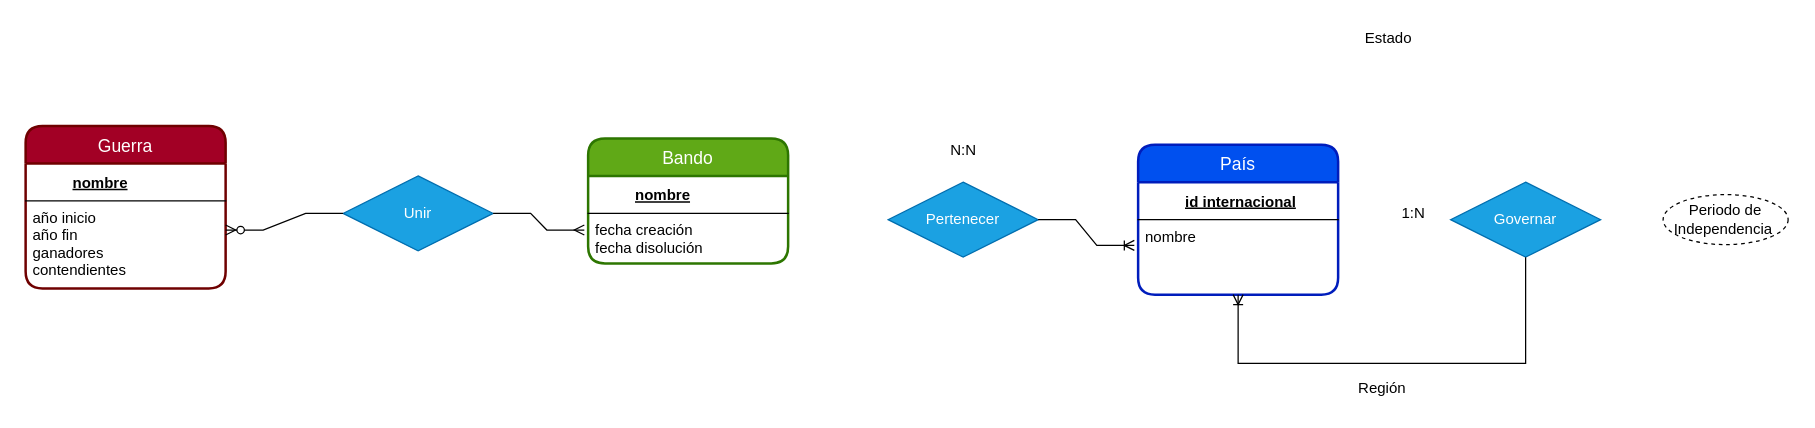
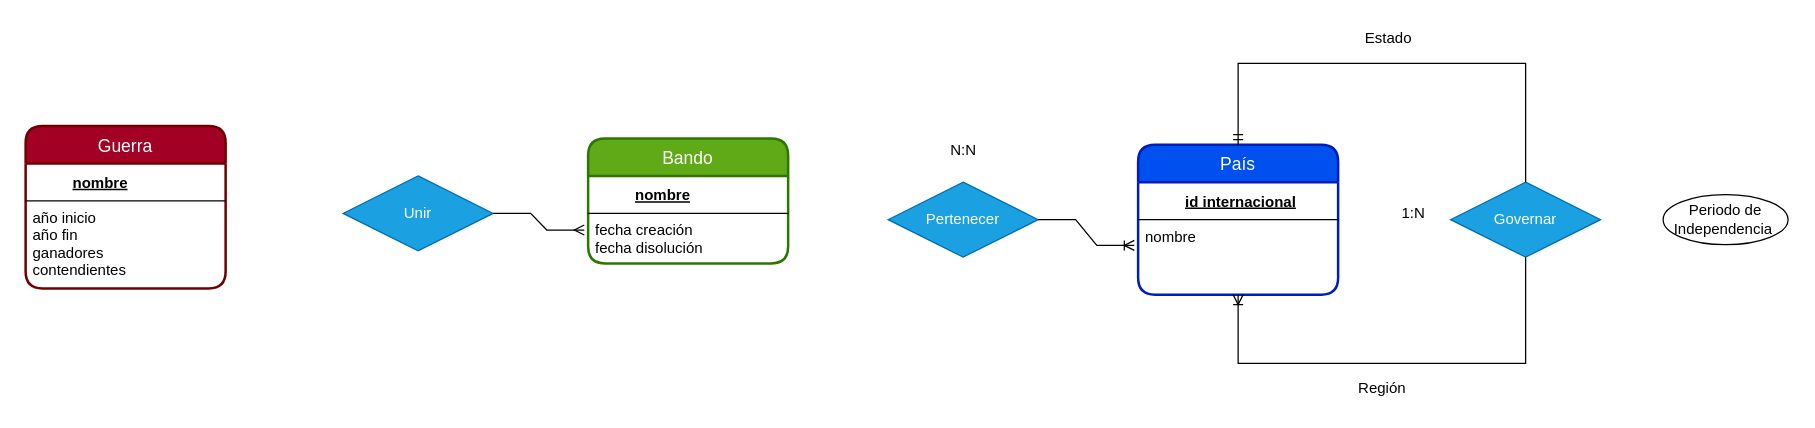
none -> (1400, 63)
(1726, 219) -> (1726, 219)
(285, 221) -> none
